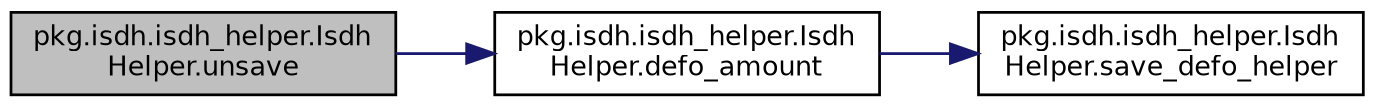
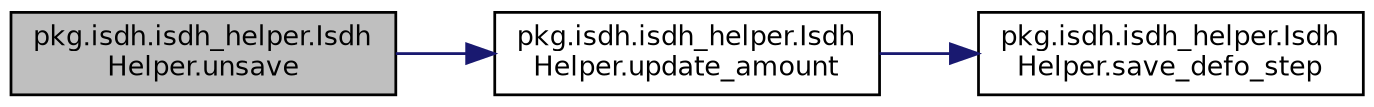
(687, 54) -> (687, 54)
(1171, 54) -> (1171, 54)
